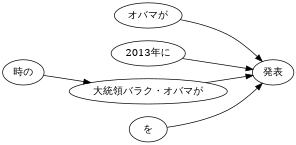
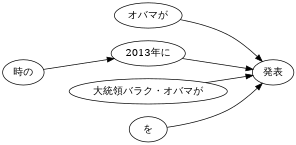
(64, 78) -> (75, 65)
